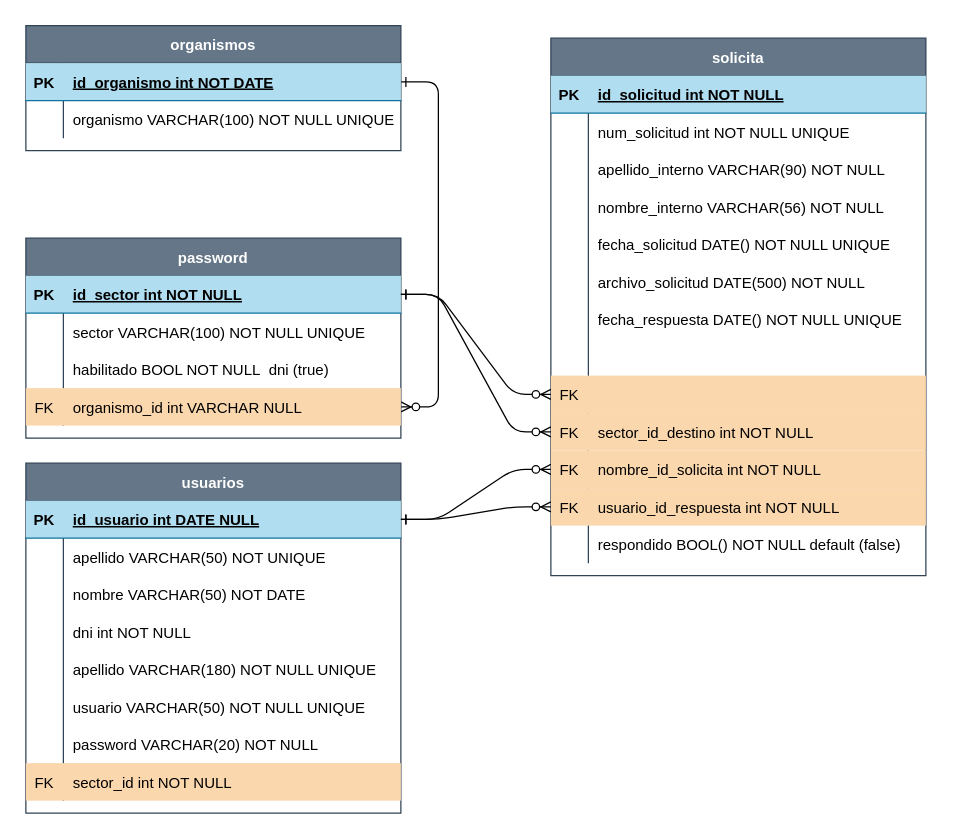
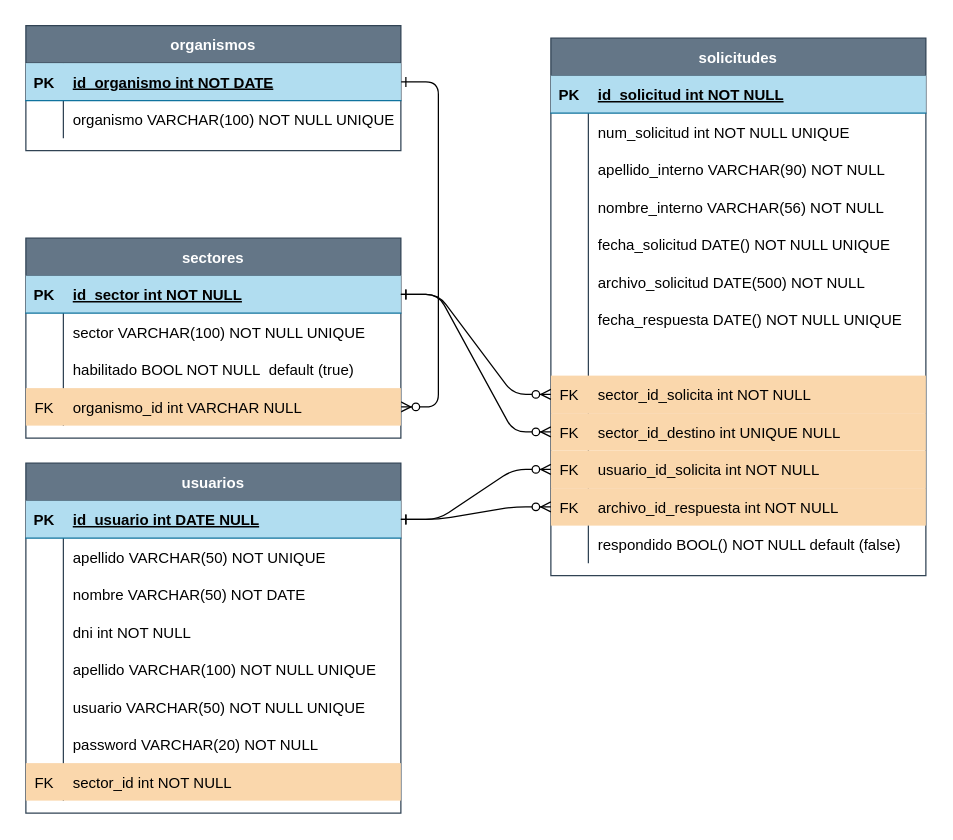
(738, 58) -> (738, 58)
(213, 258) -> (213, 258)
(206, 370) -> (223, 370)
none -> (757, 394)
(712, 433) -> (724, 433)
(712, 470) -> (714, 470)
(724, 508) -> (724, 508)
(214, 670) -> (214, 670)
